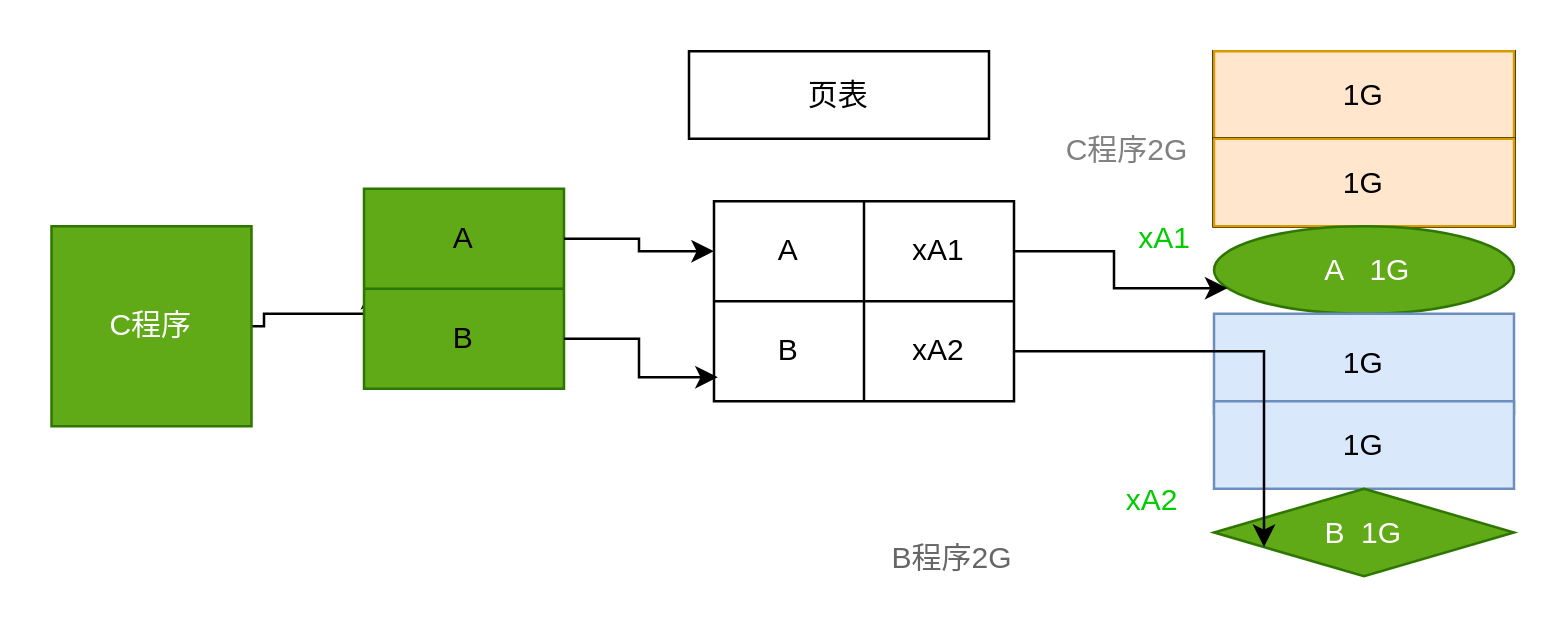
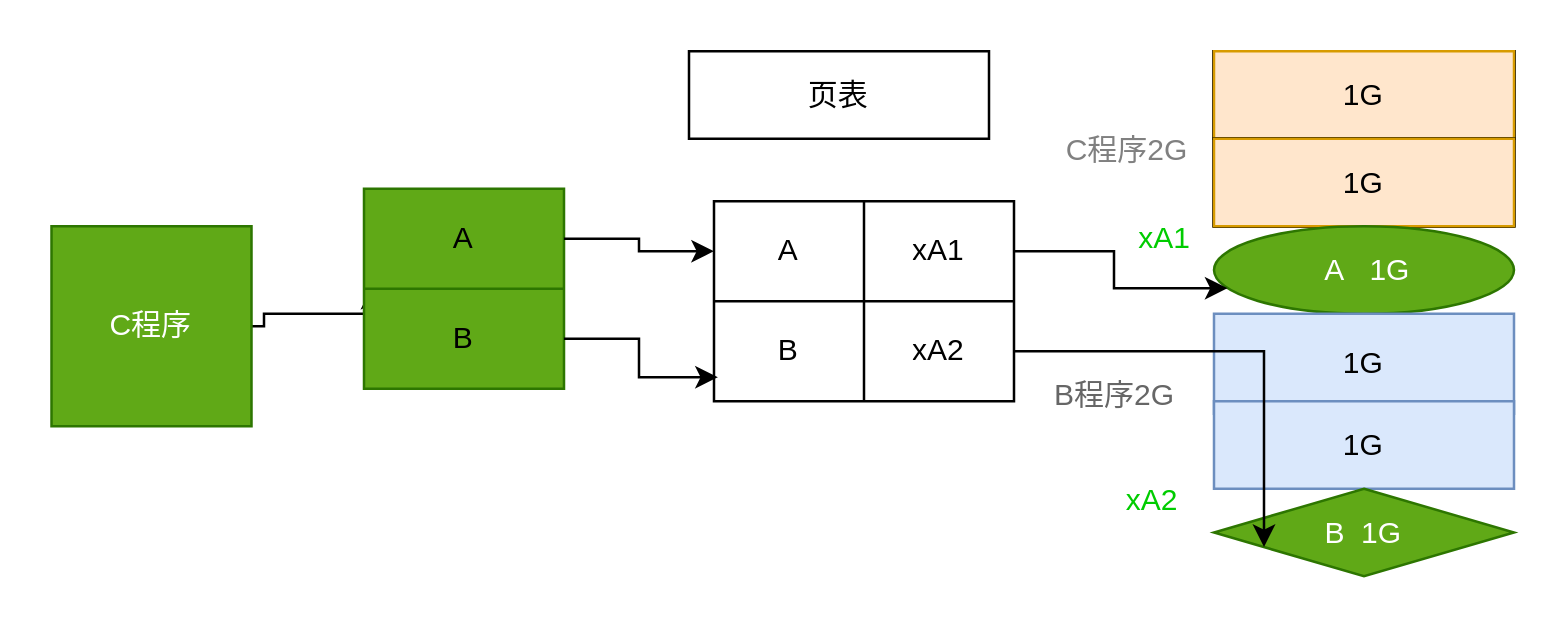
(951, 559) -> (1114, 396)
